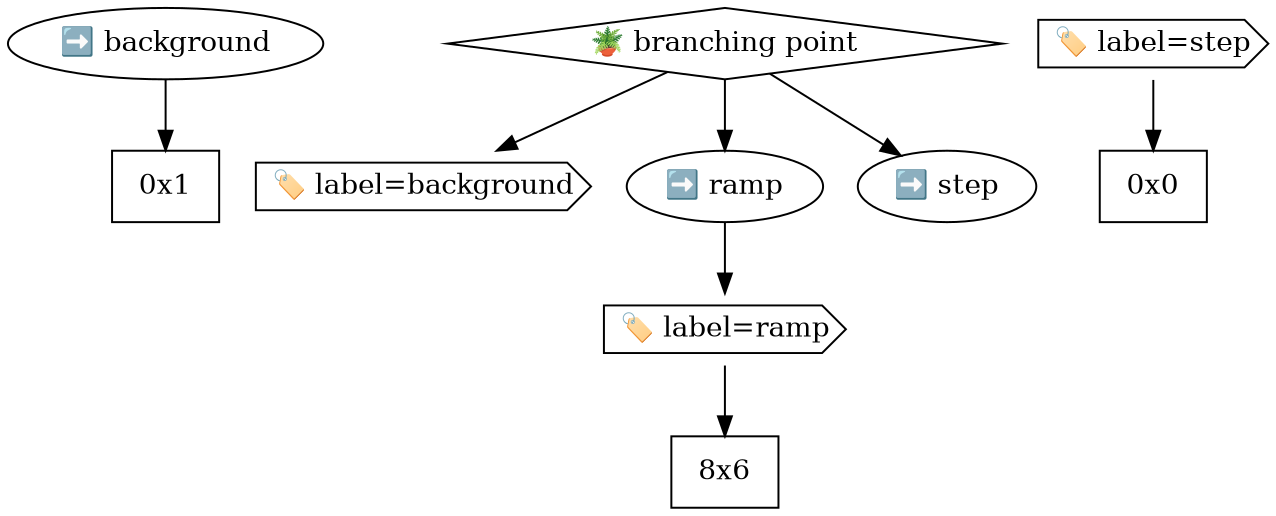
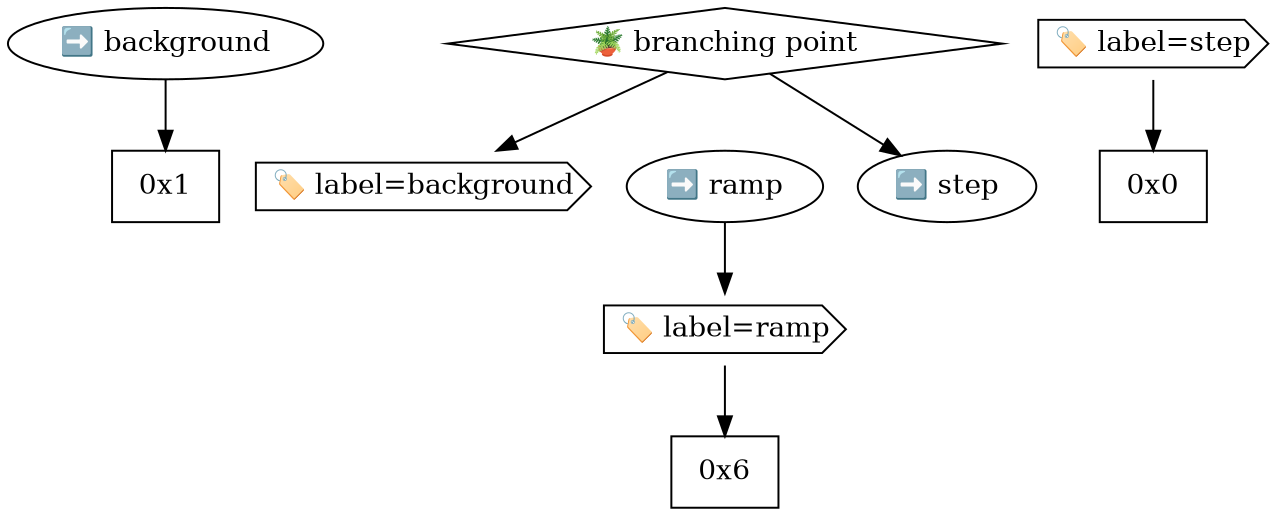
(725, 105) -> none
(725, 472) -> (725, 472)
